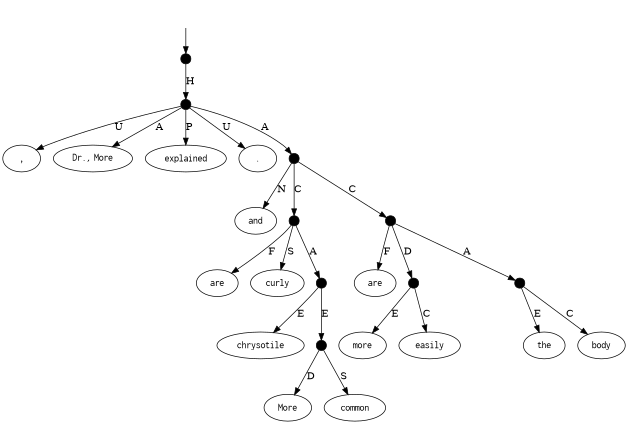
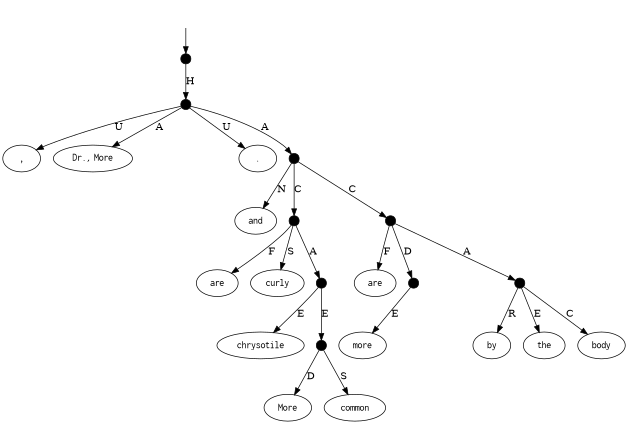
(186, 159) -> none
(430, 345) -> none
none -> (492, 345)
